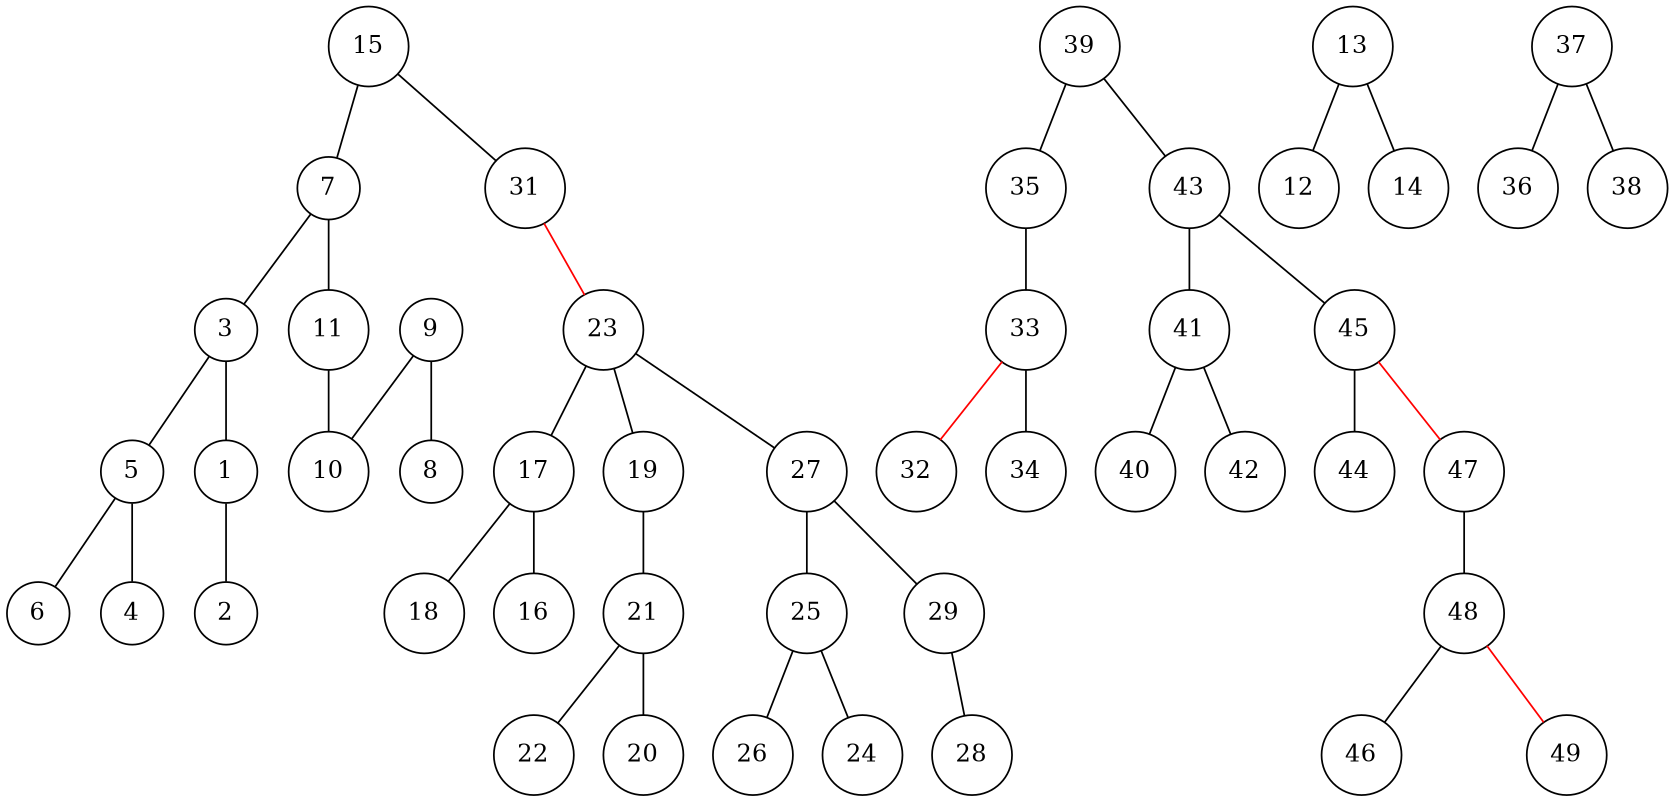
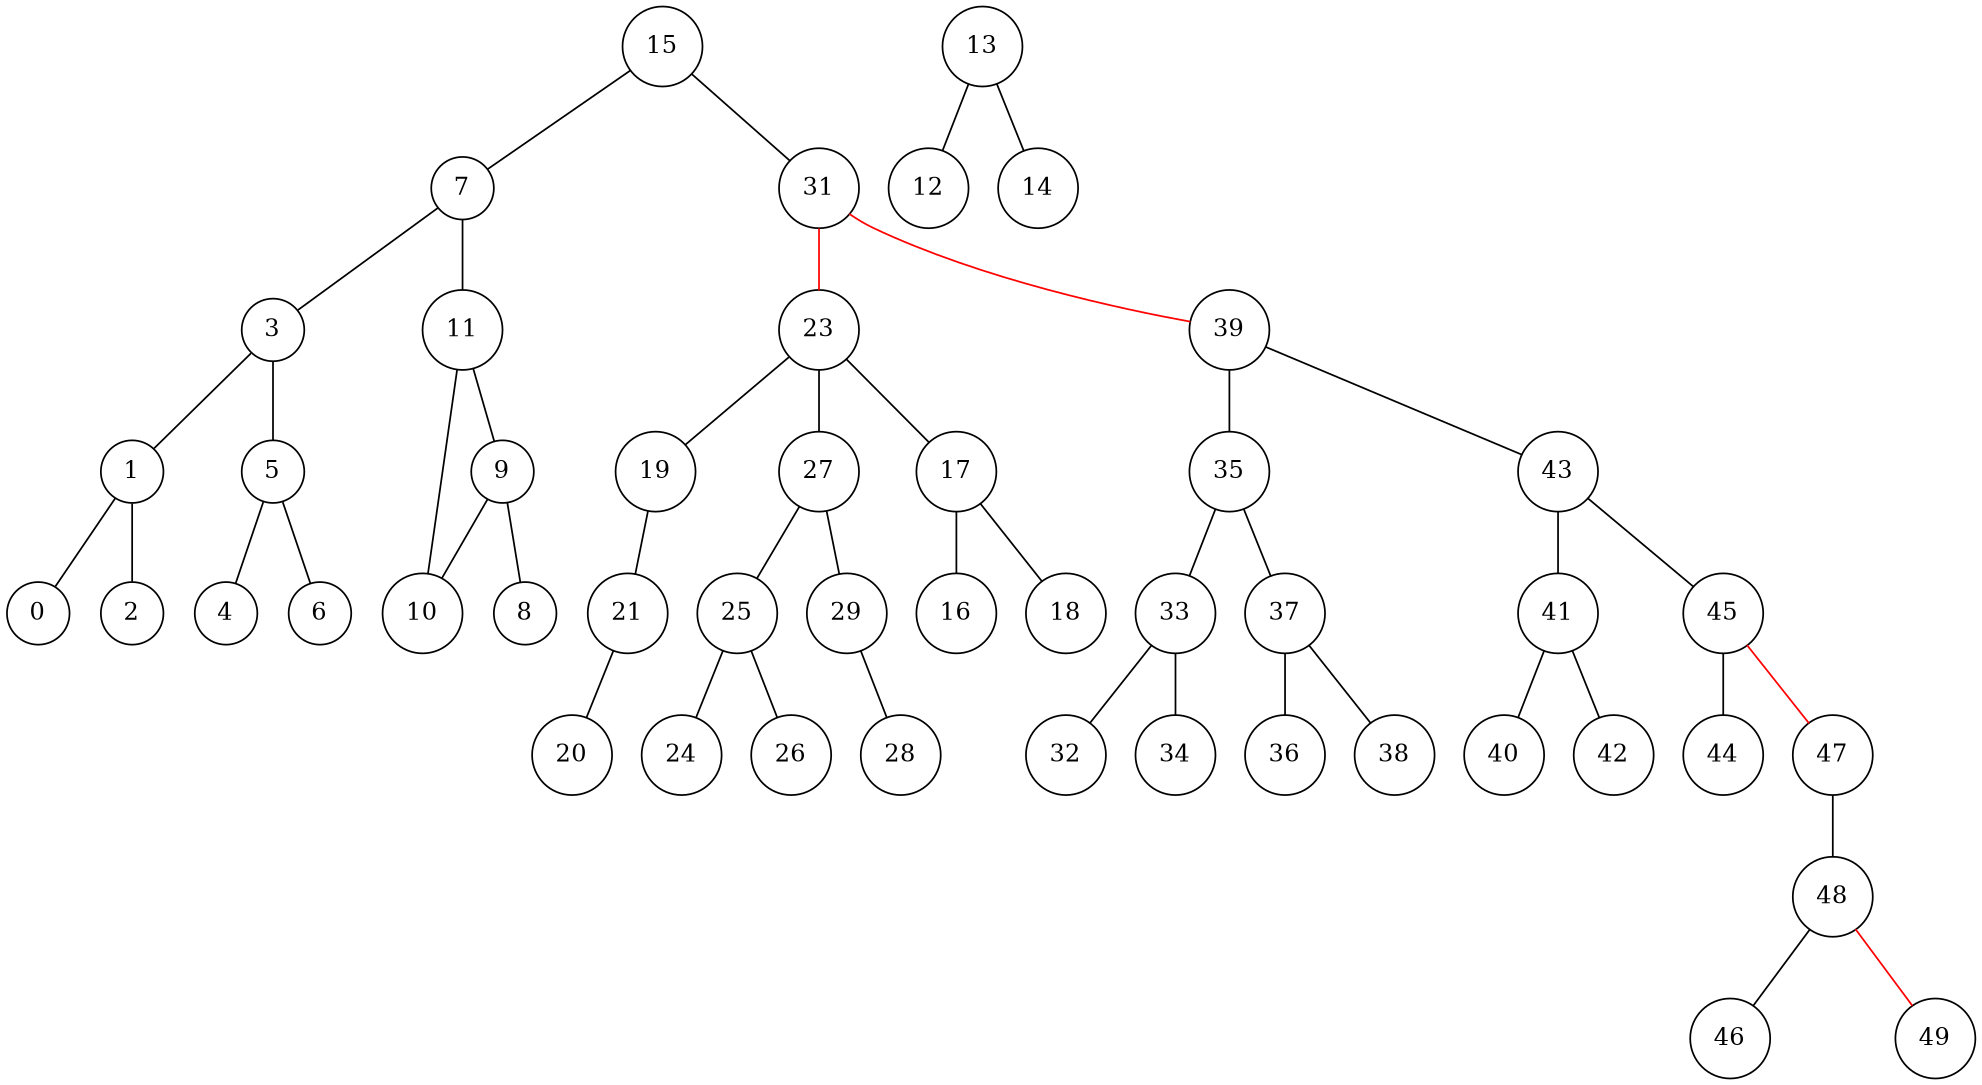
none -> (1016, 280)
(971, 401) -> (1121, 684)
none -> (484, 405)
none -> (1257, 543)
none -> (38, 613)
(534, 755) -> none
